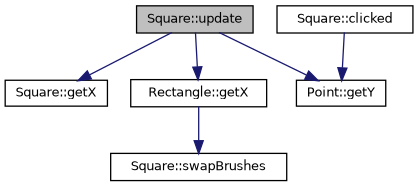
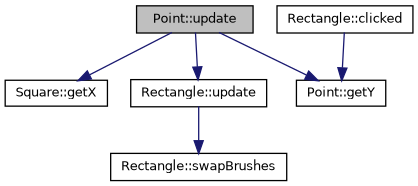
(195, 19) -> (195, 19)
(345, 19) -> (345, 19)
(199, 93) -> (199, 93)
(199, 167) -> (199, 167)
